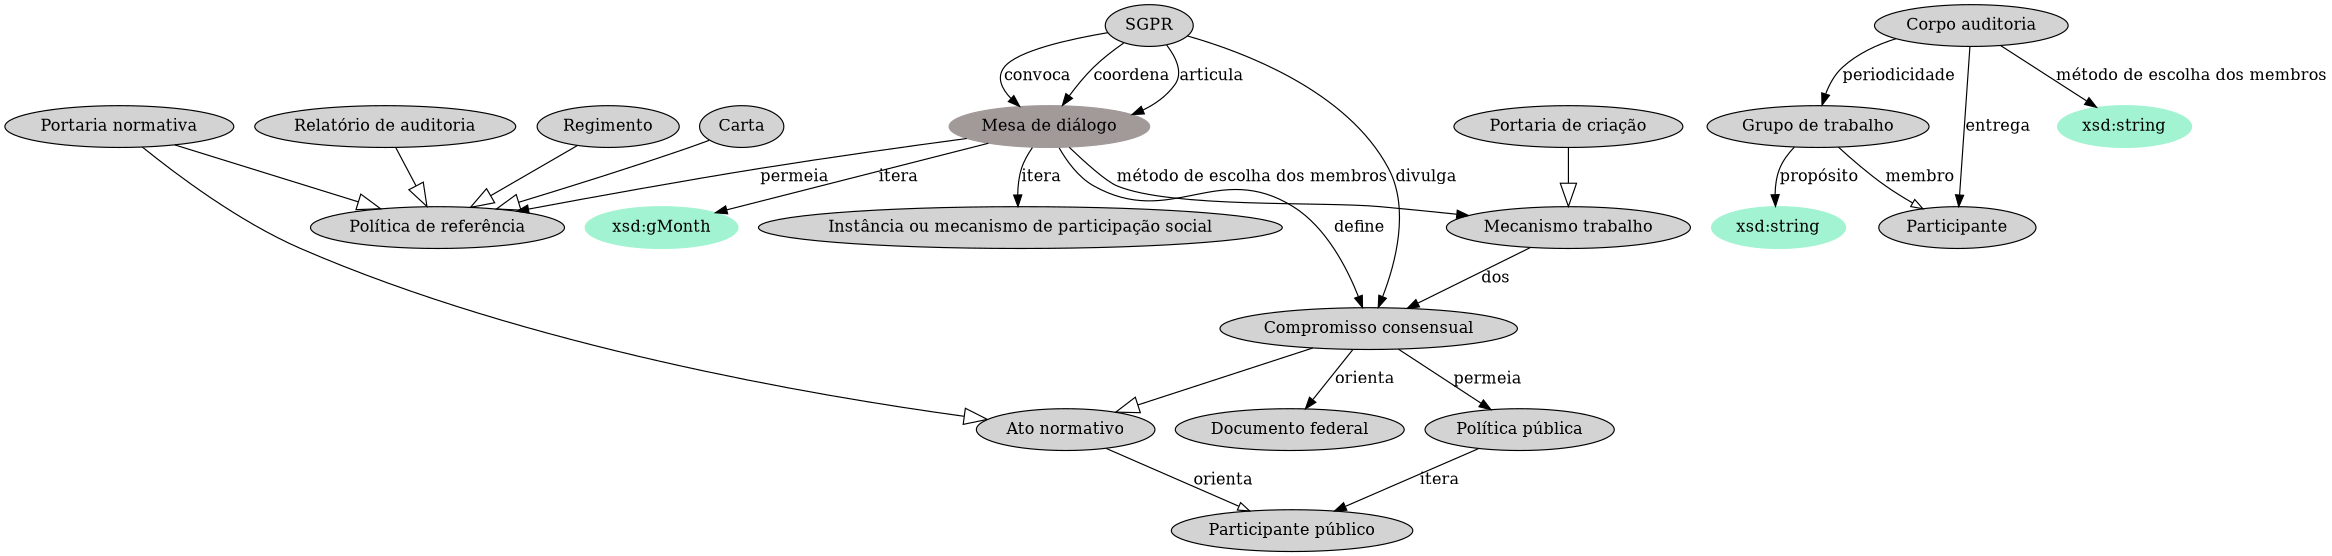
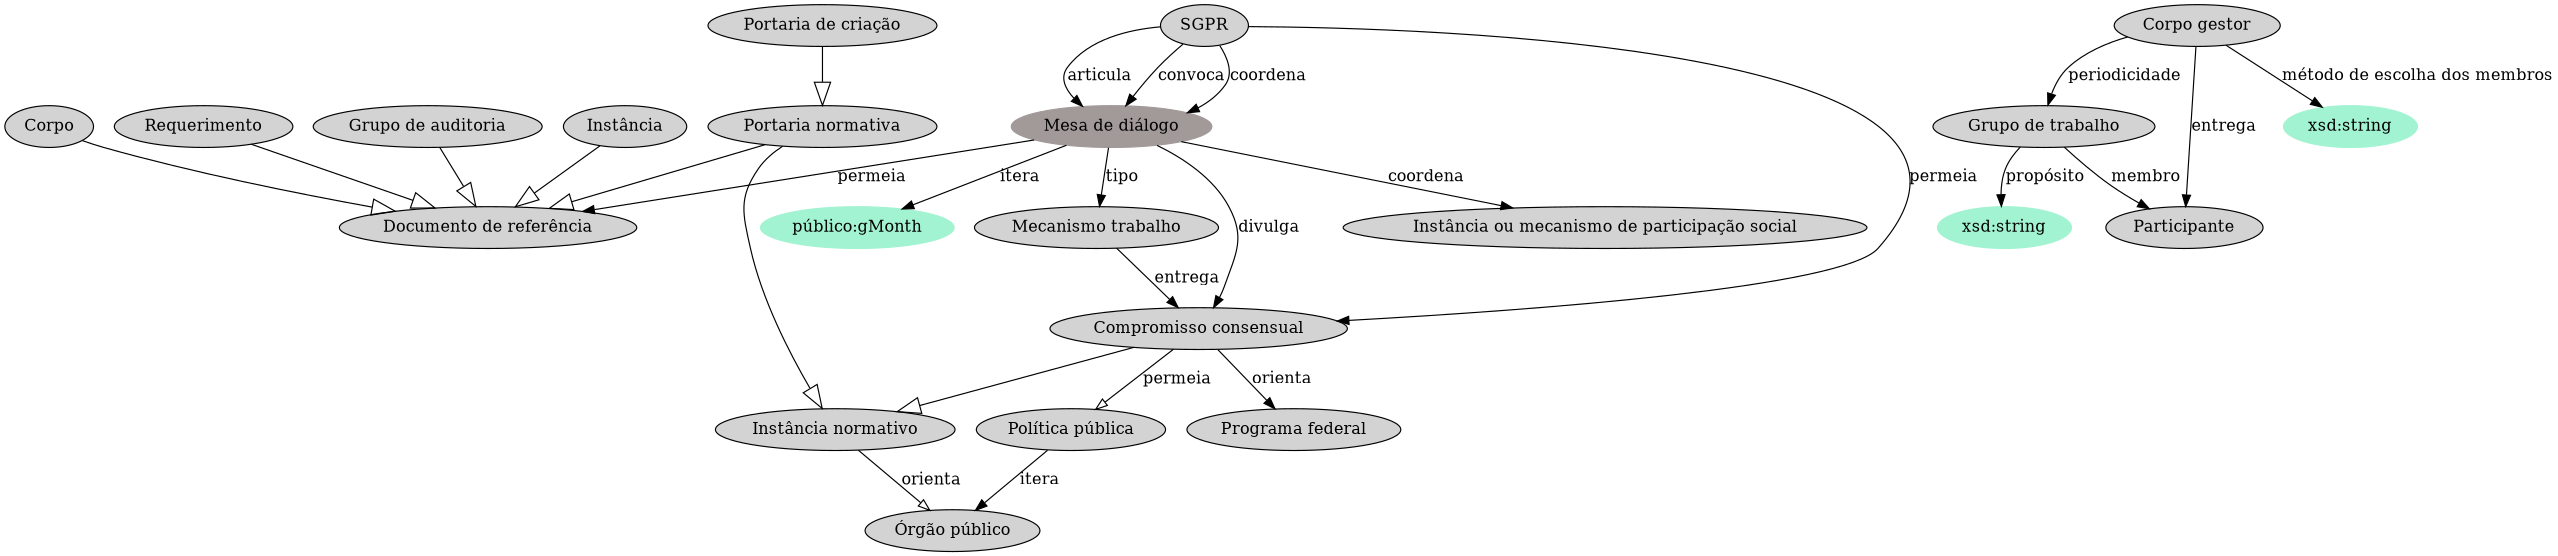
(1971, 26) -> (2197, 26)
none -> (204, 127)
(385, 127) -> (428, 127)
(608, 127) -> (625, 127)
(742, 127) -> (49, 127)
(1568, 165) -> (822, 64)
(1041, 177) -> (1426, 177)
(1253, 177) -> (1122, 177)
(1426, 177) -> (1943, 177)
(1874, 177) -> (2100, 177)
(437, 228) -> (488, 228)
(662, 228) -> (857, 228)
(1359, 228) -> (1269, 228)
(1496, 278) -> (1187, 278)
(1440, 376) -> (1139, 376)
(1066, 430) -> (835, 430)
(1290, 430) -> (1294, 430)
(1292, 531) -> (953, 531)
